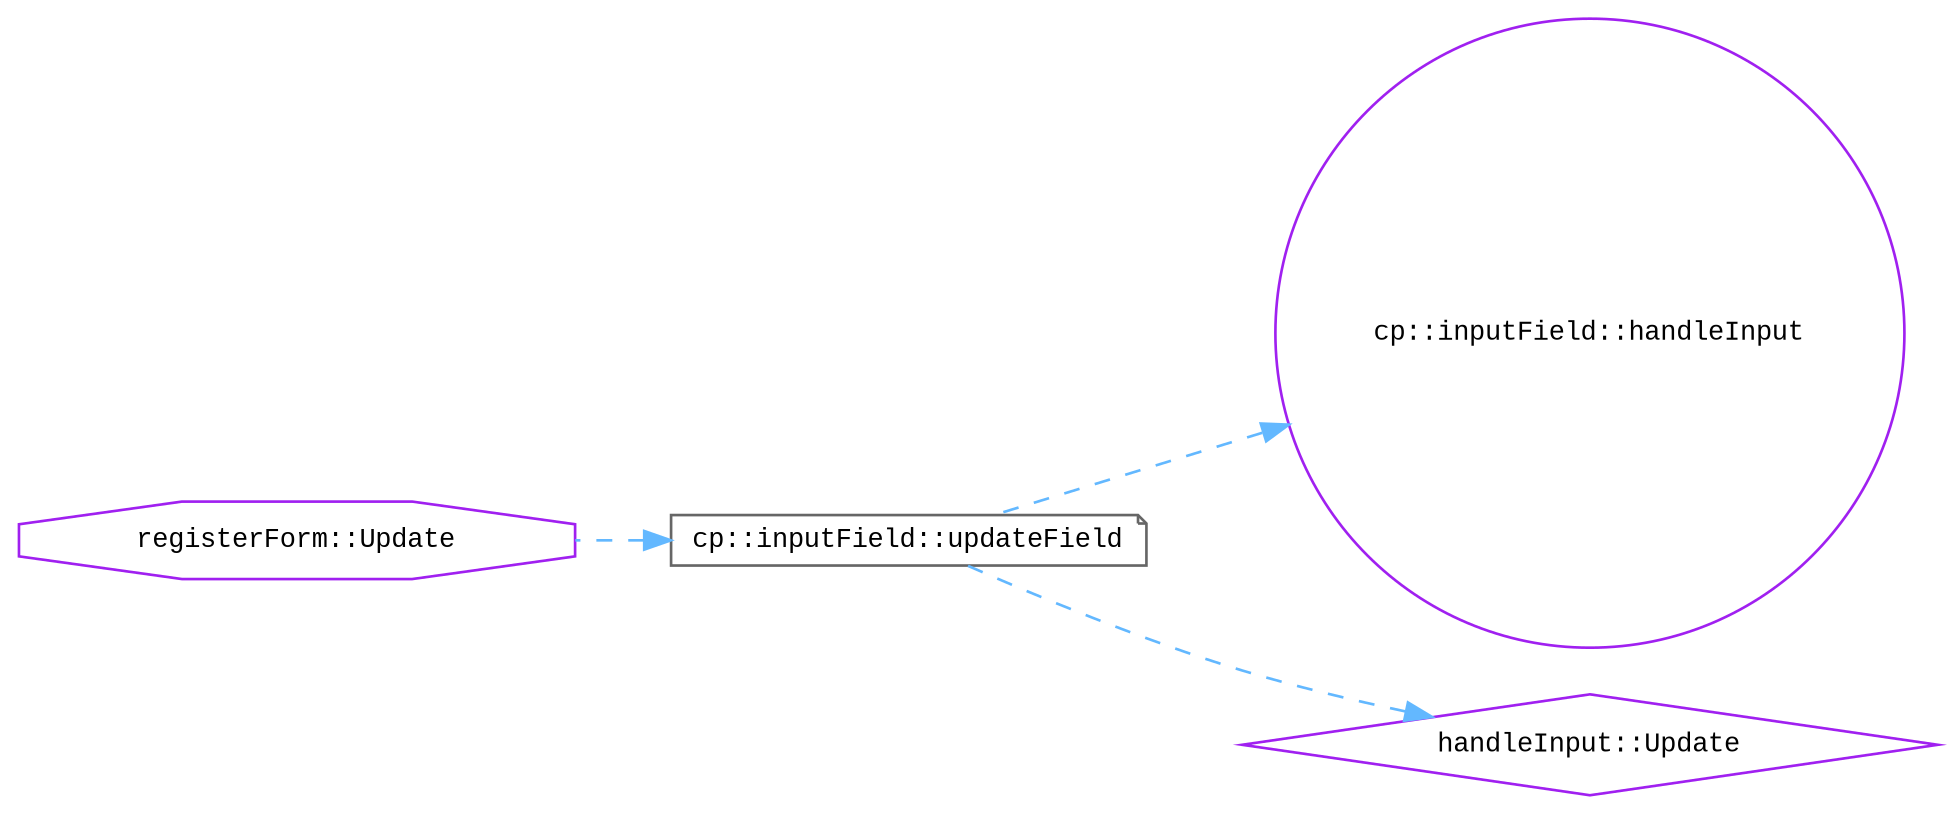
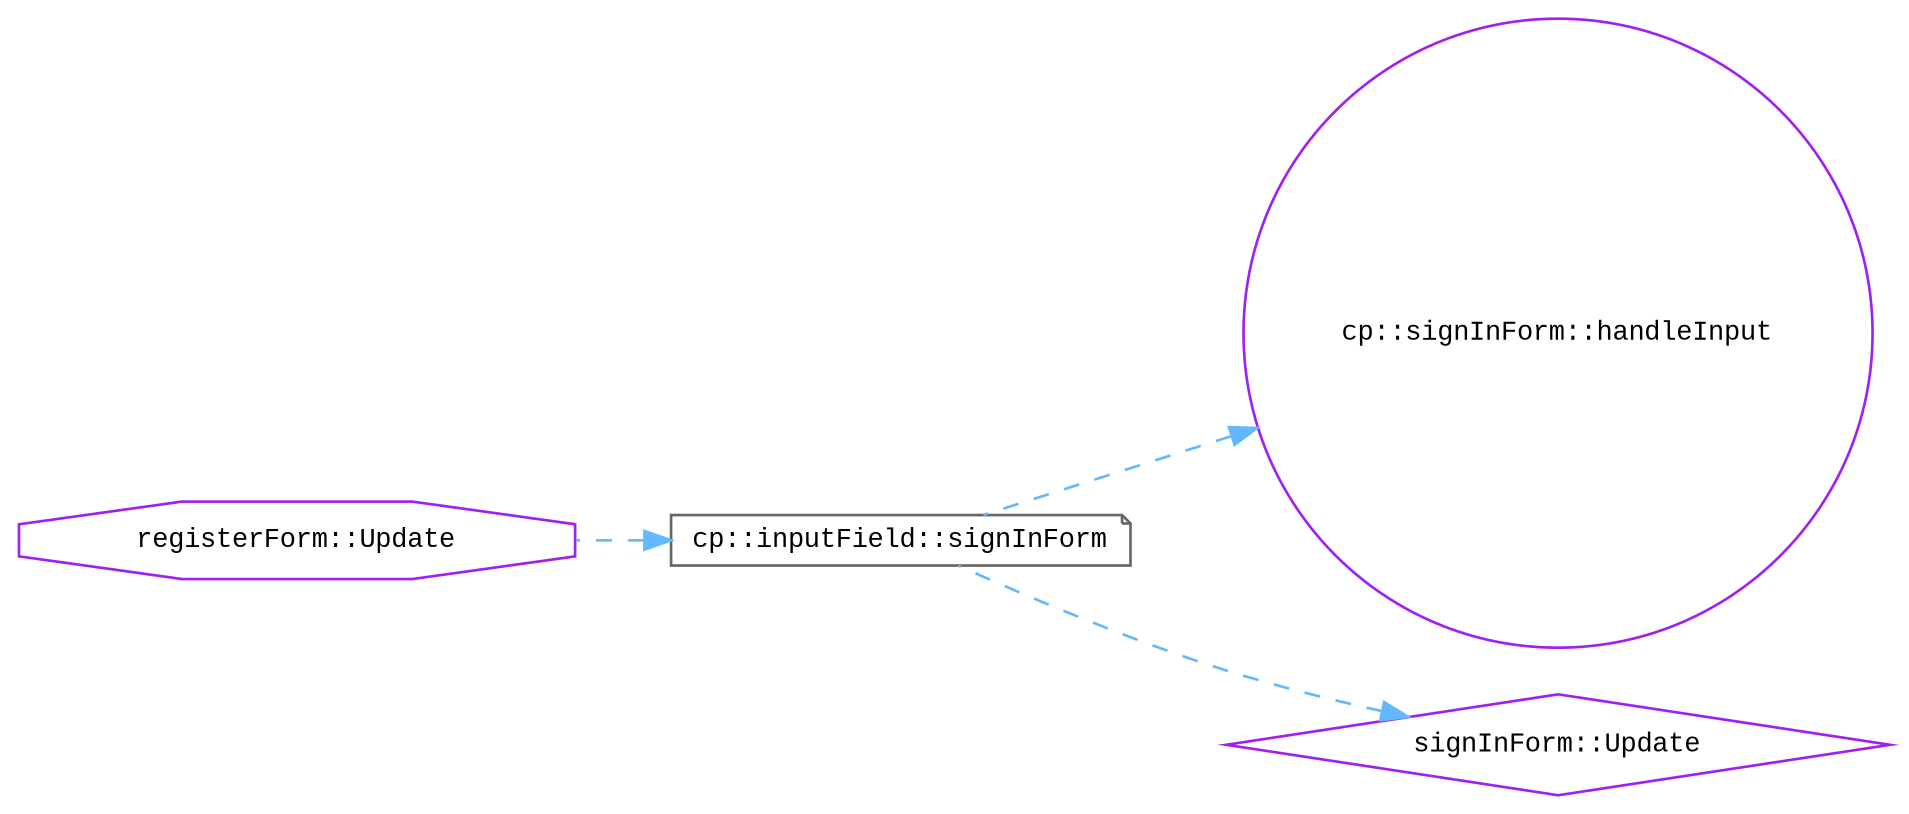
(1590, 333) -> (1558, 333)
(909, 540) -> (901, 540)
(1590, 745) -> (1558, 745)
